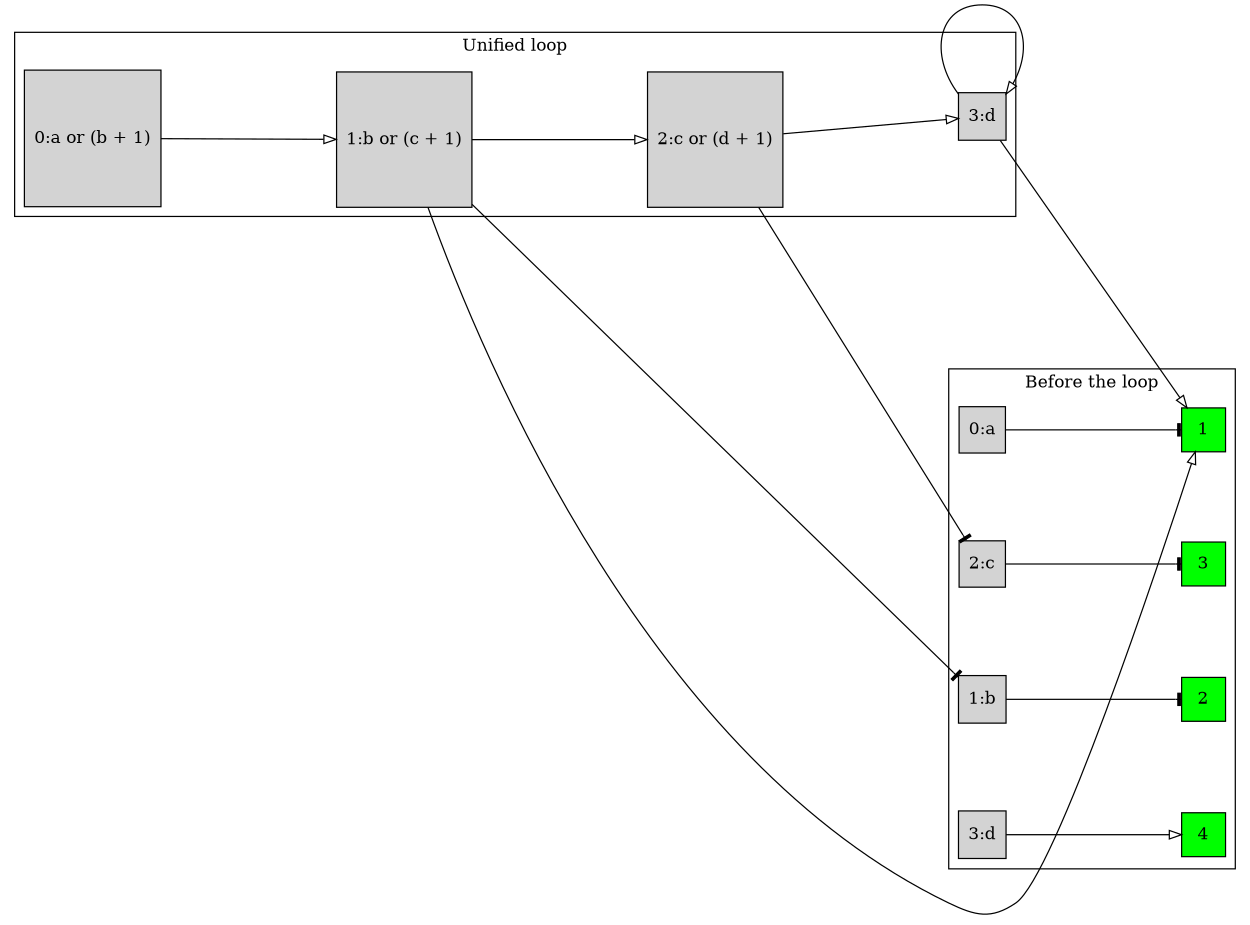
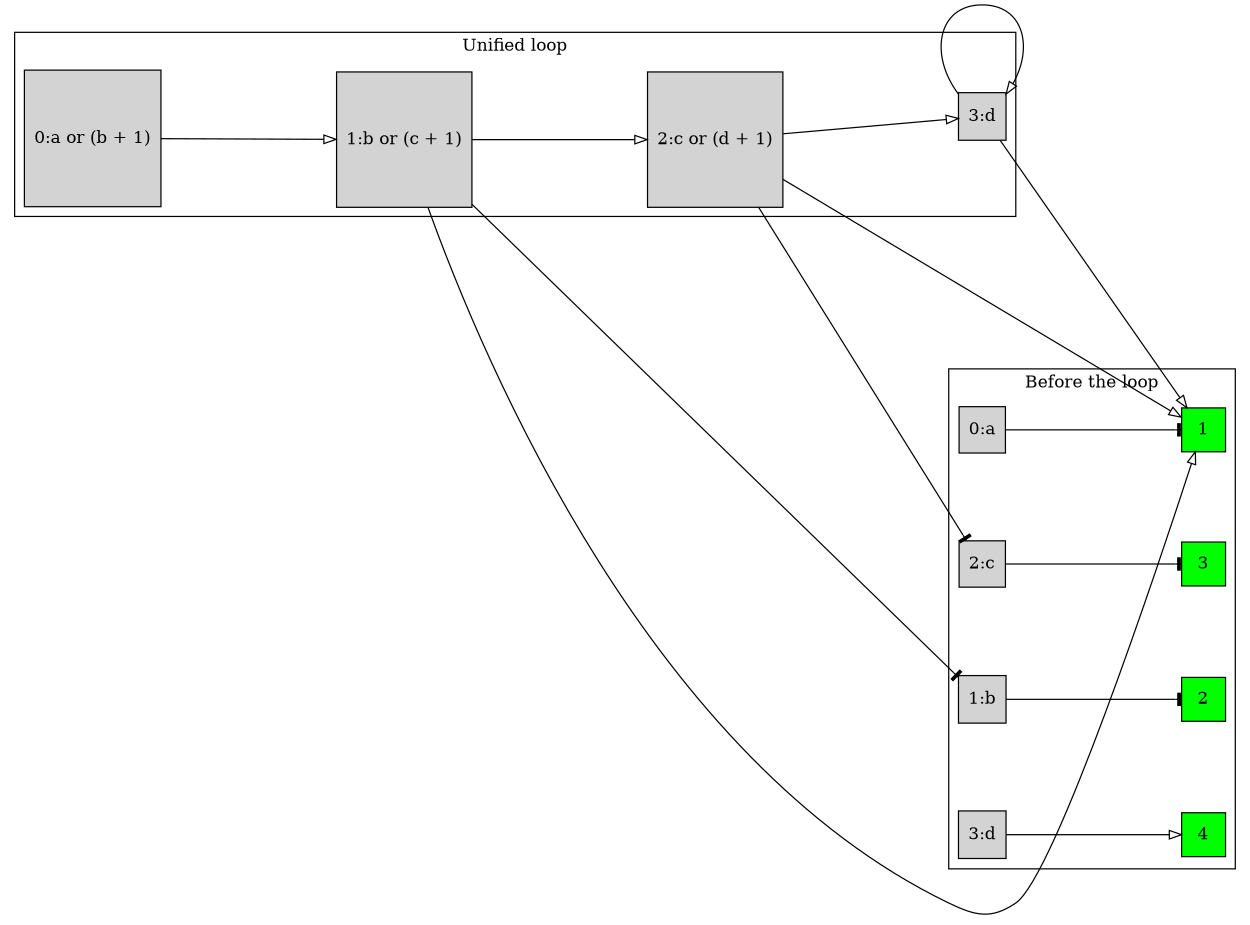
none -> (977, 295)
